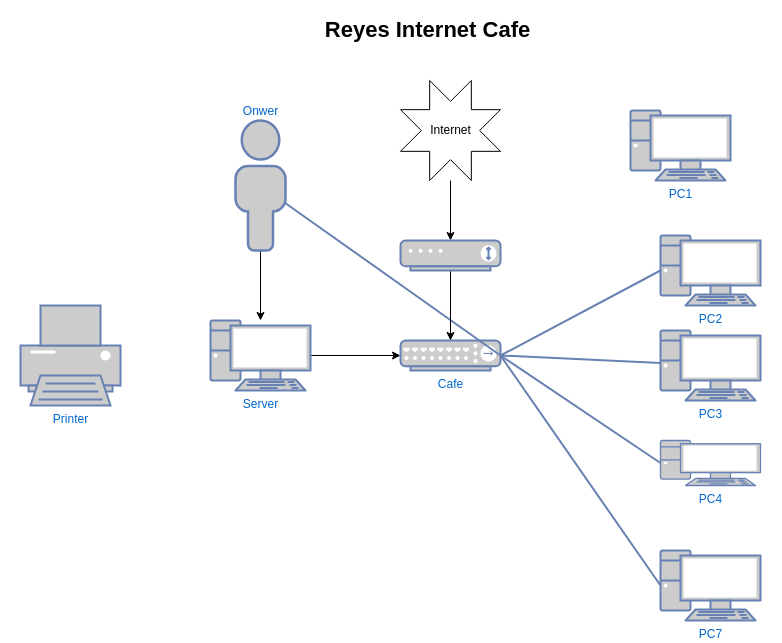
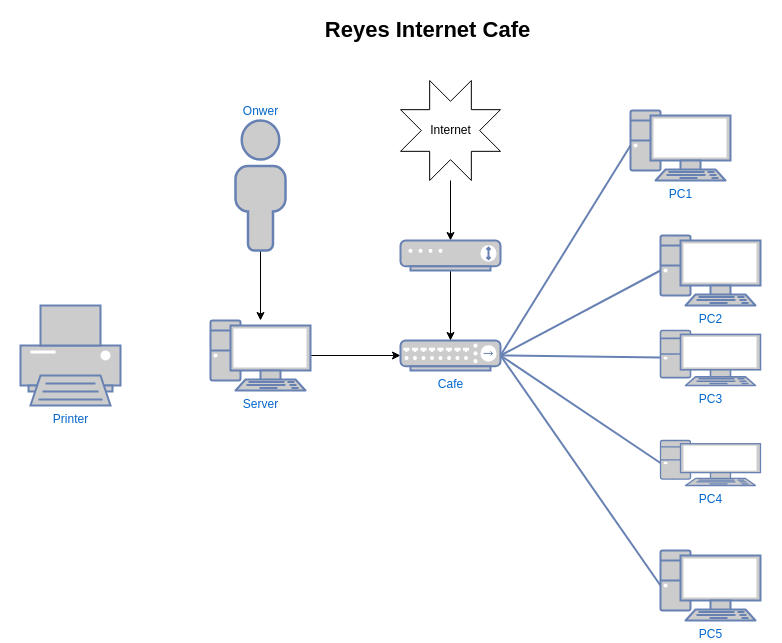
(393, 279) -> (567, 249)
(711, 366) -> (711, 358)
(711, 635) -> (711, 635)
